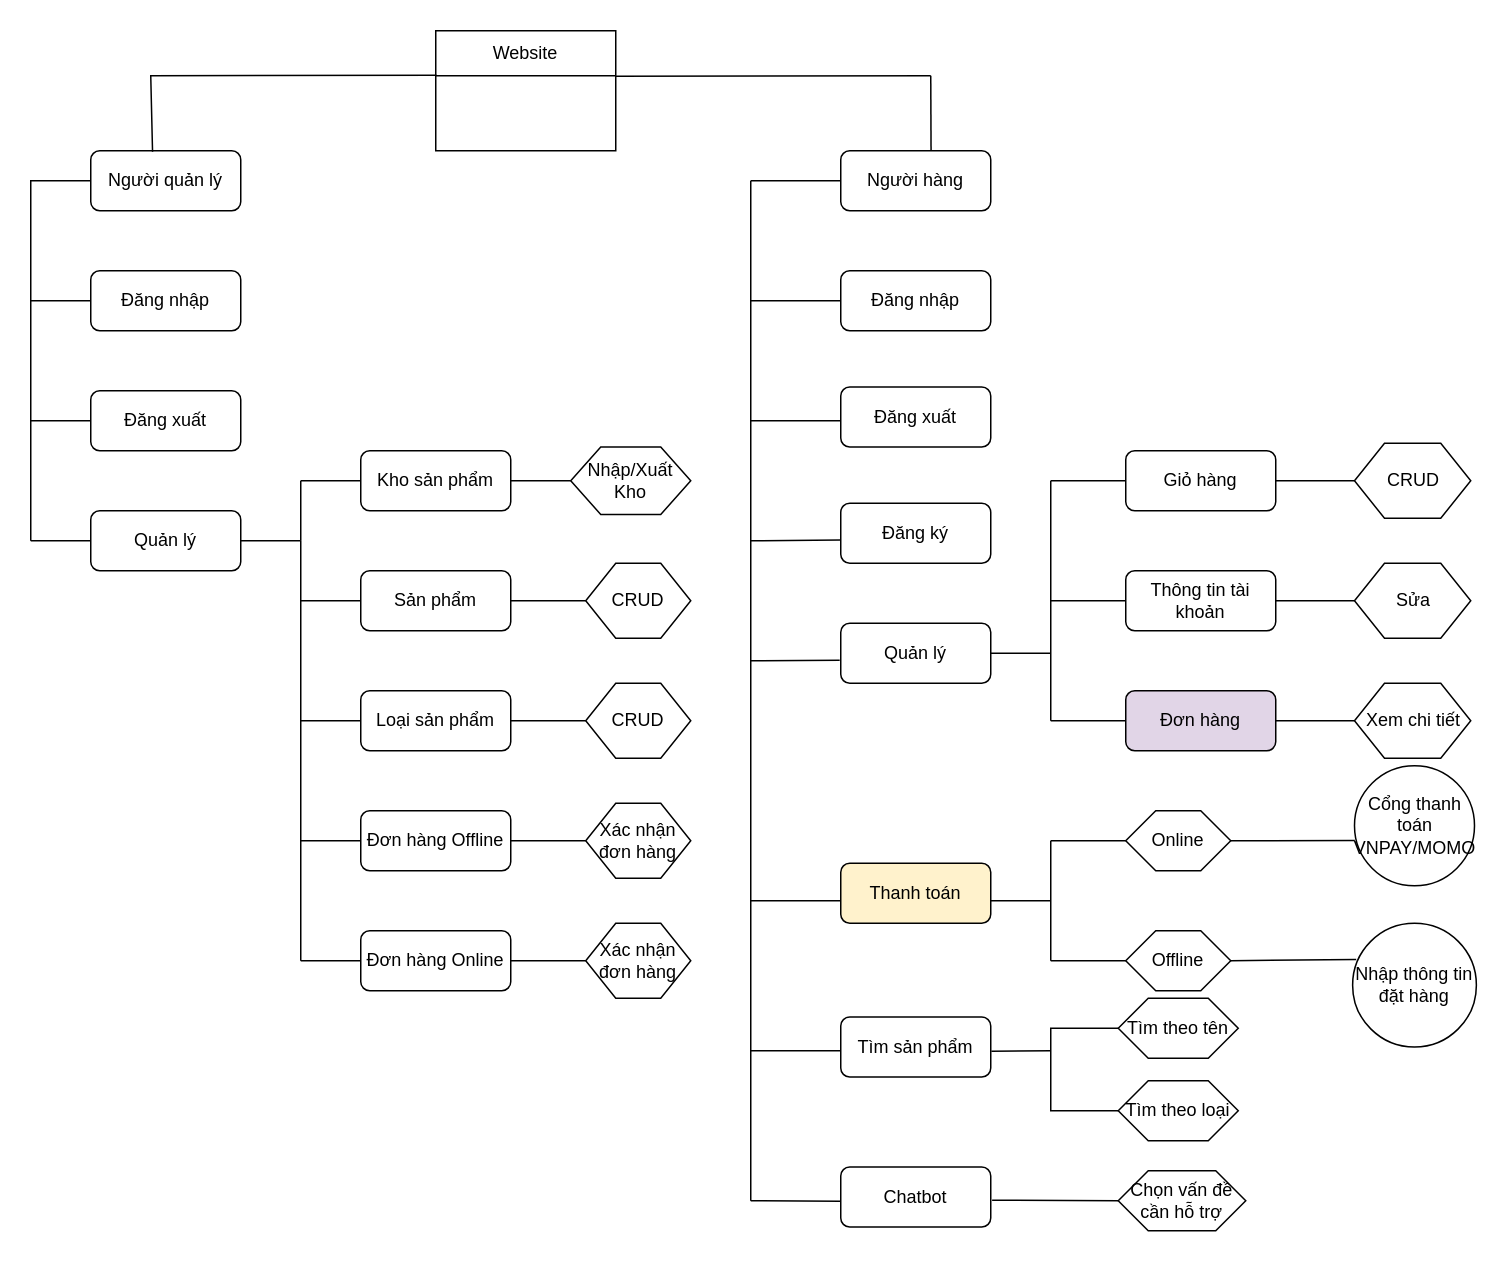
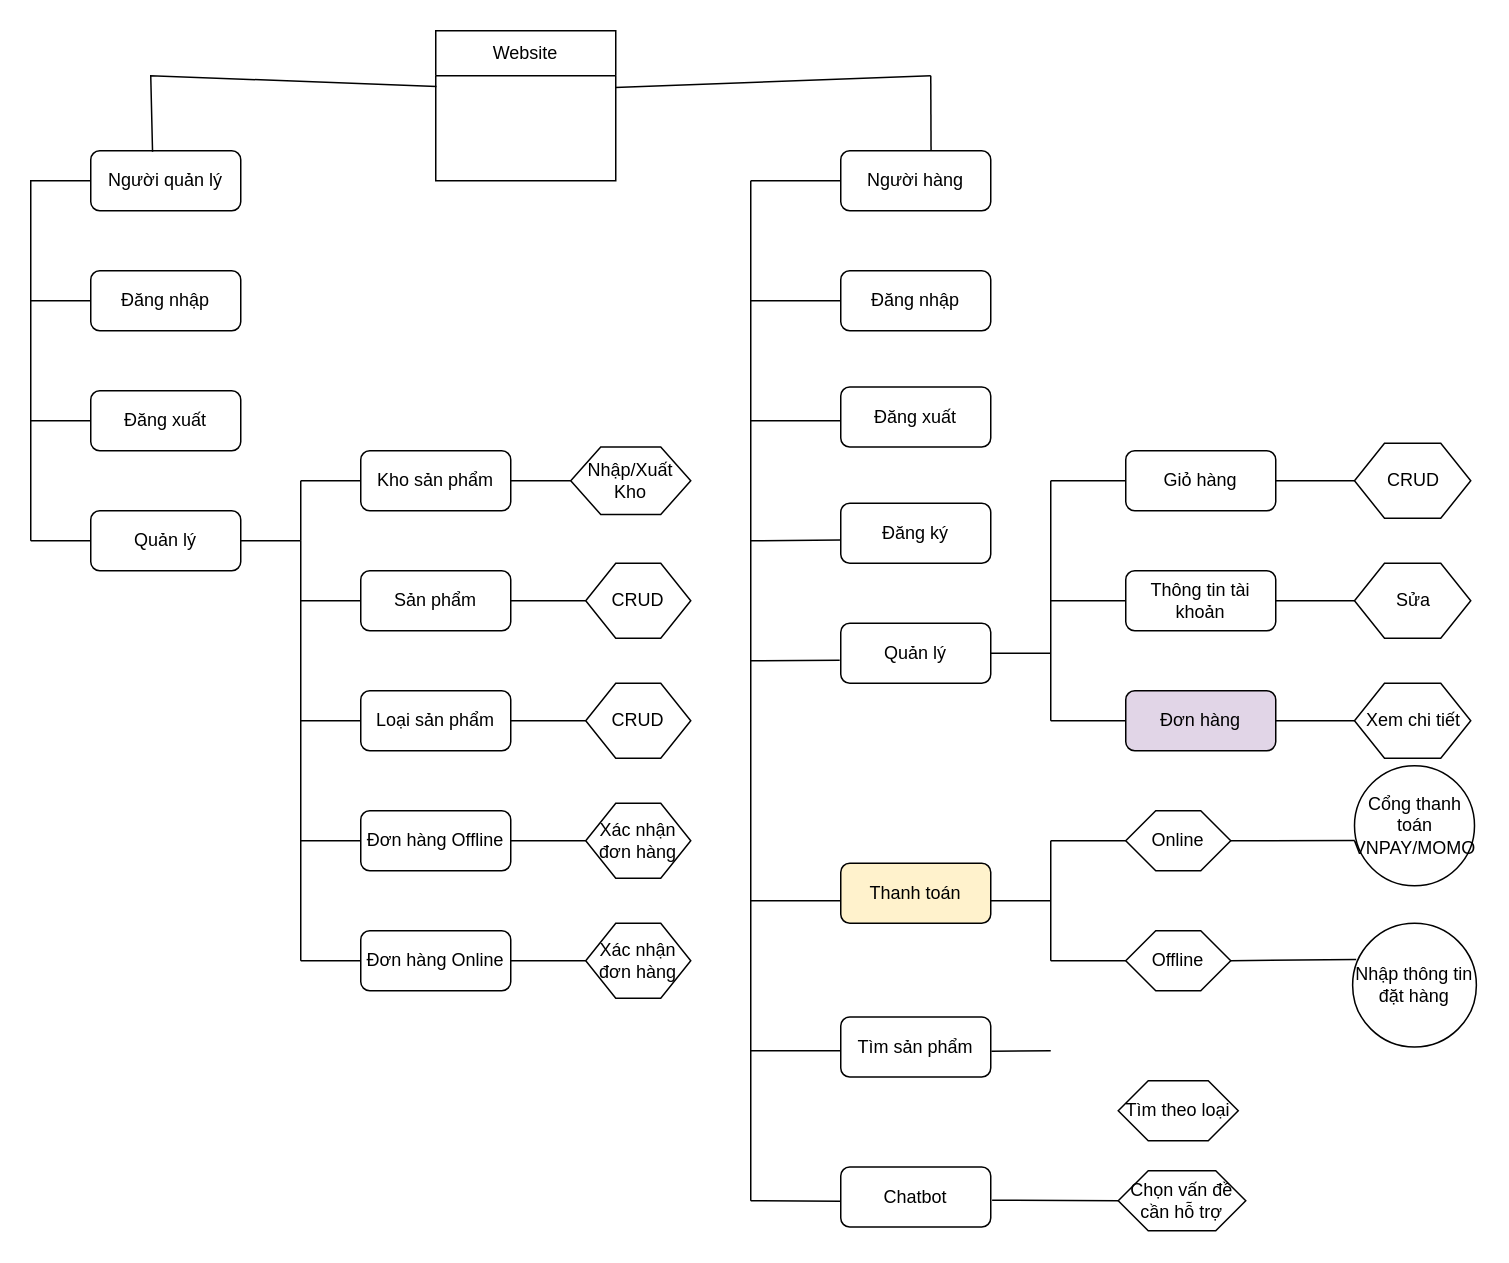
(526, 91) -> (526, 106)
(1178, 1028) -> none
(1051, 1070) -> none
